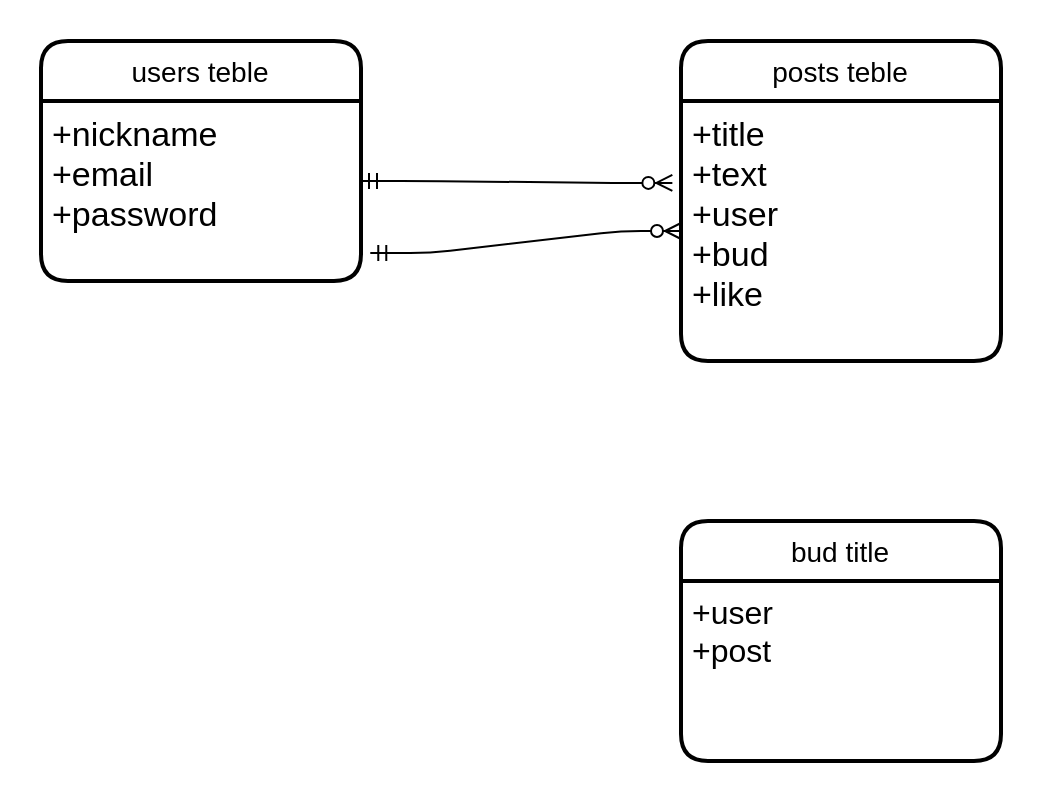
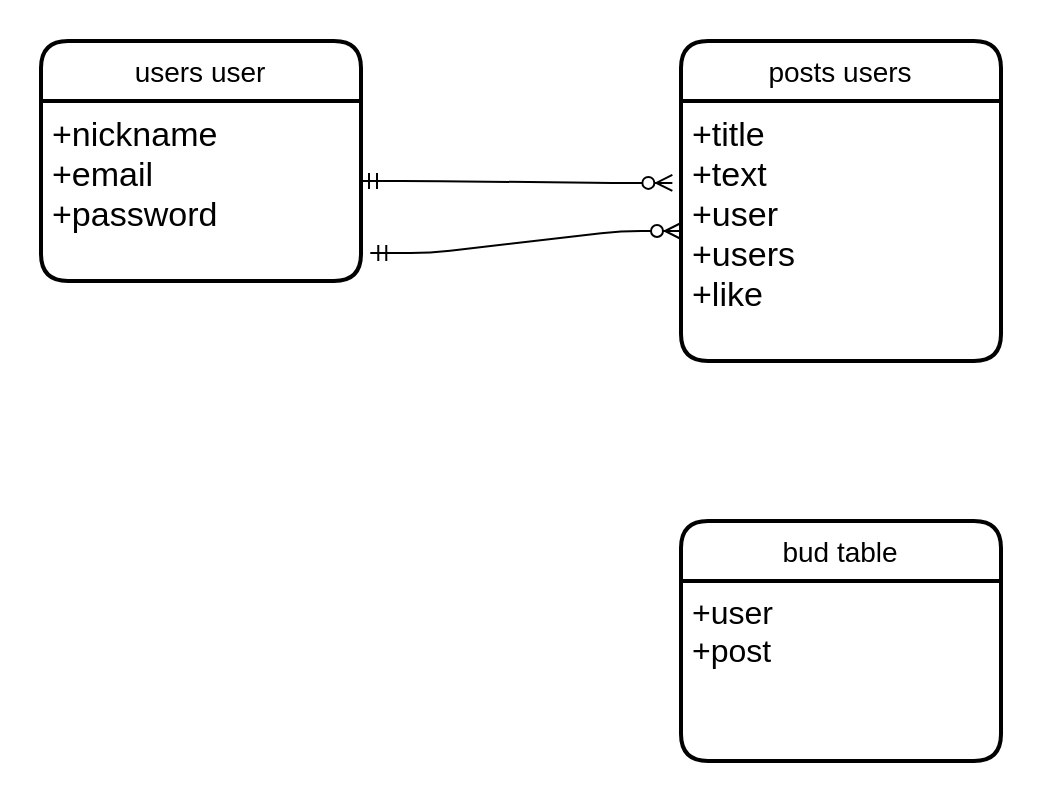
(200, 73) -> (200, 73)
(840, 73) -> (840, 73)
(740, 135) -> (740, 135)
(840, 553) -> (840, 553)
